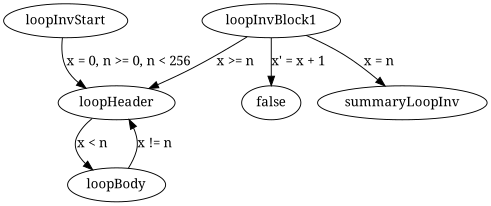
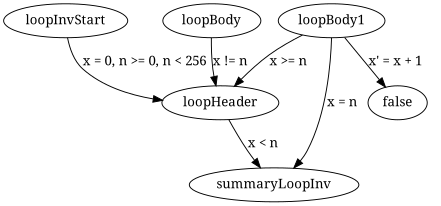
(271, 21) -> (332, 21)
(76, 140) -> (241, 141)
